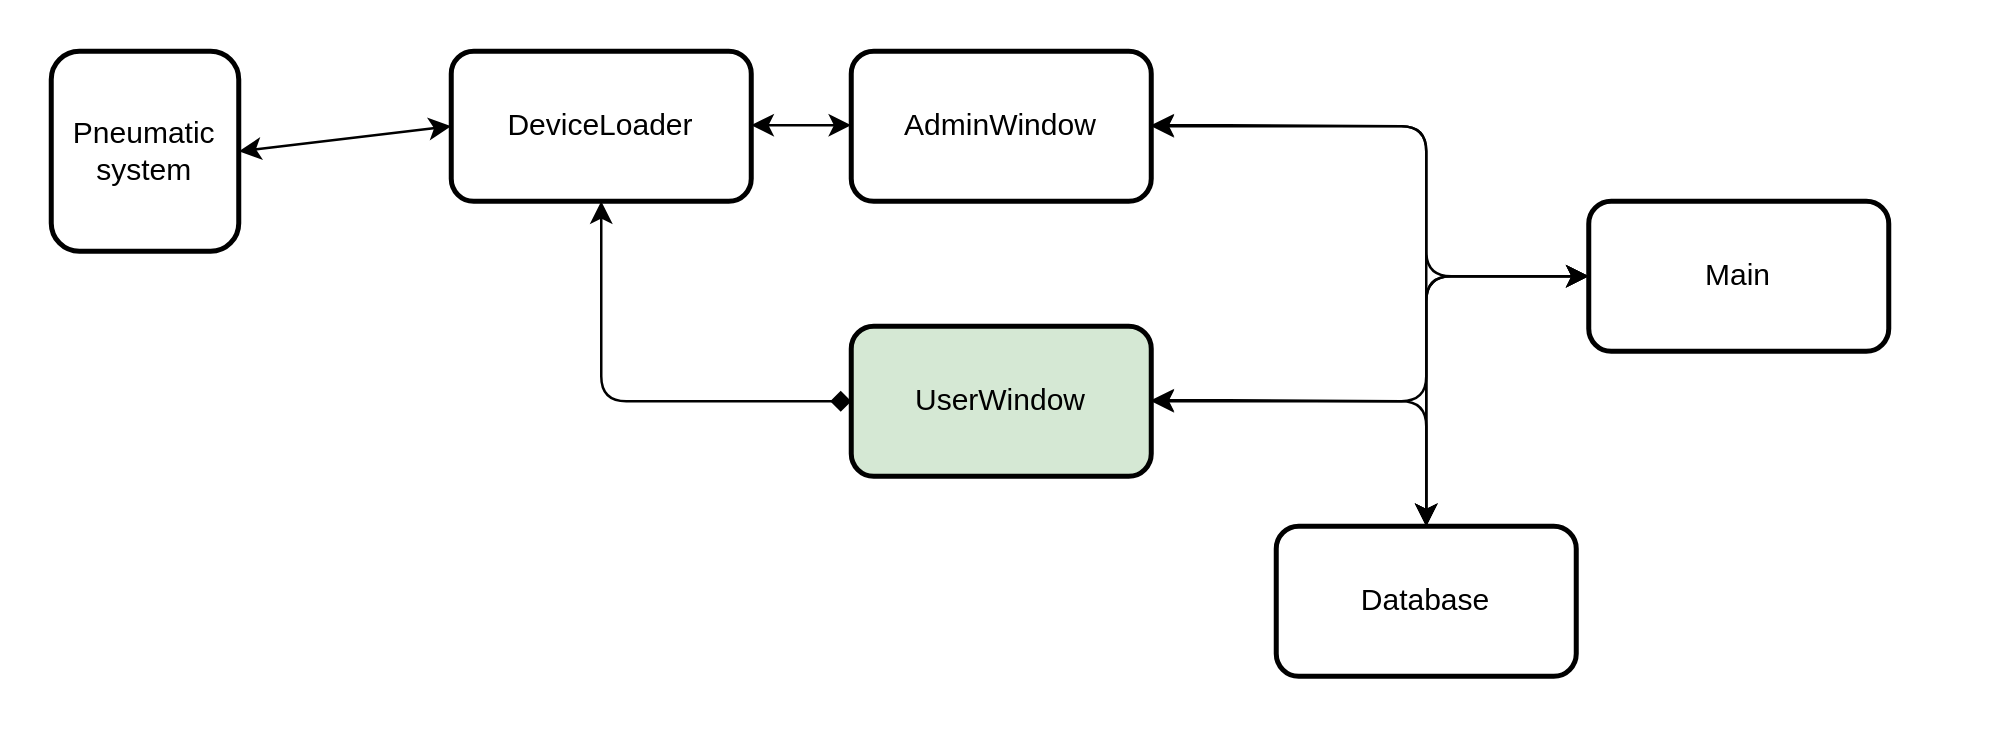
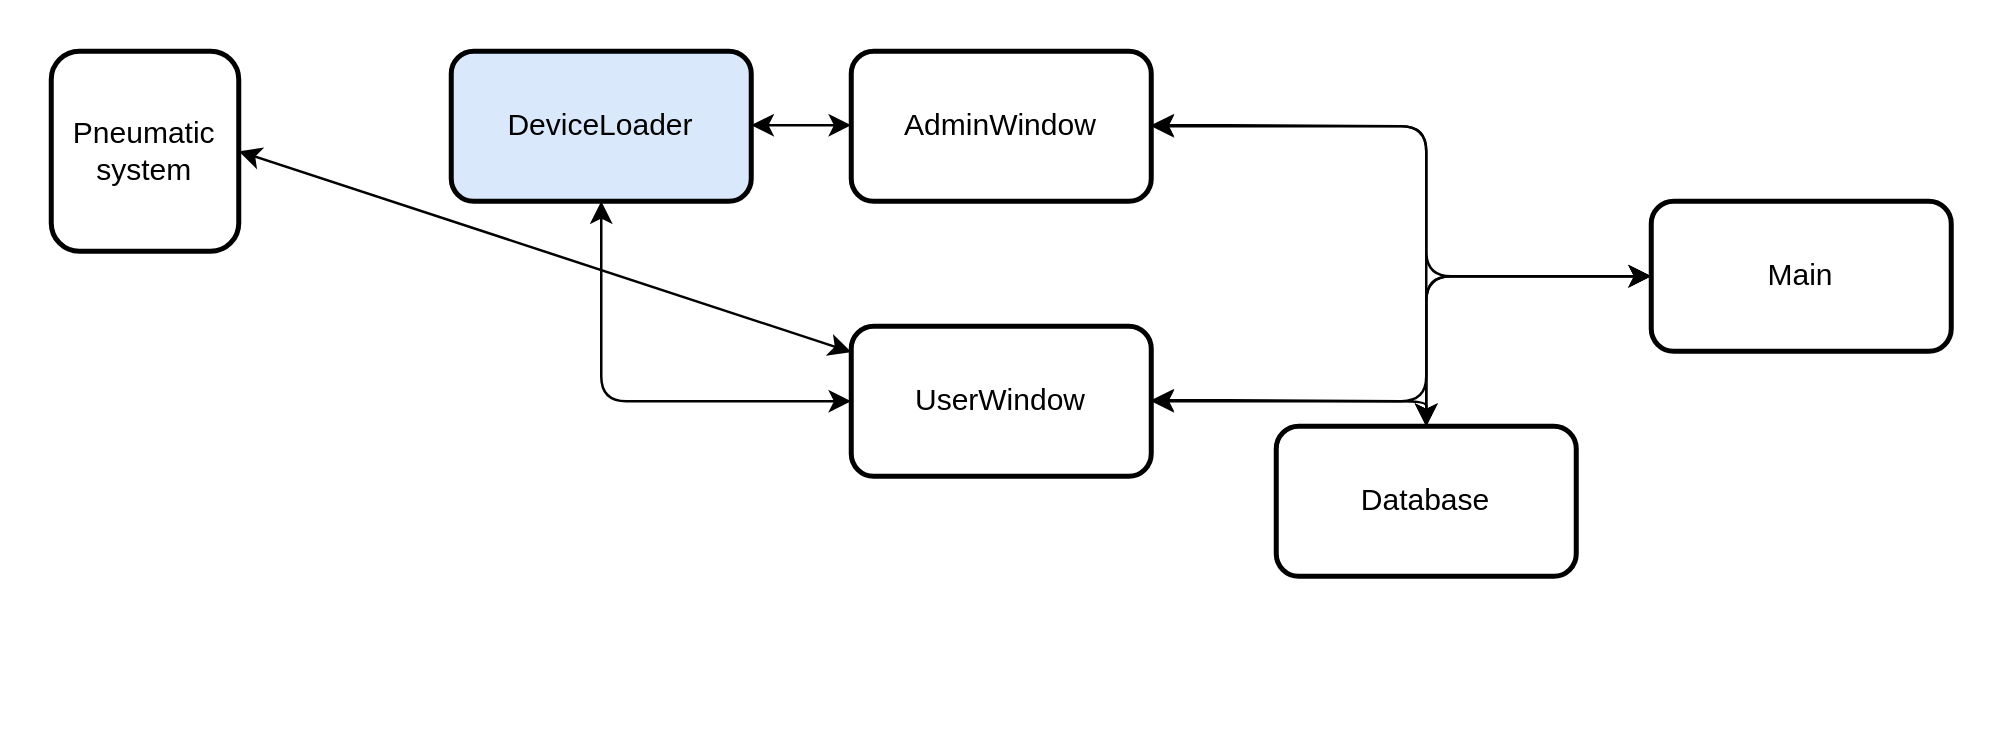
(601, 126) -> (601, 126)
(345, 139) -> (425, 212)
(1739, 276) -> (1801, 276)
(831, 401) -> (832, 401)
(1001, 401) -> (1001, 401)
(1426, 601) -> (1426, 501)
